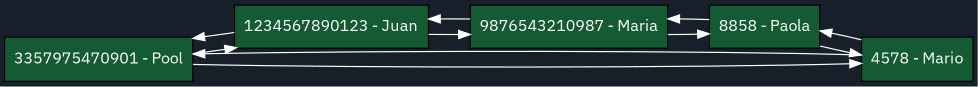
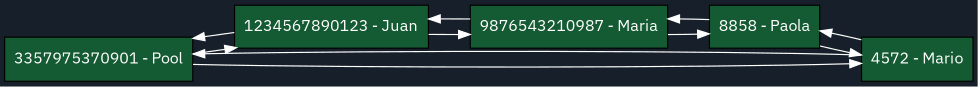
(99, 59) -> (99, 59)
(917, 59) -> (917, 59)
